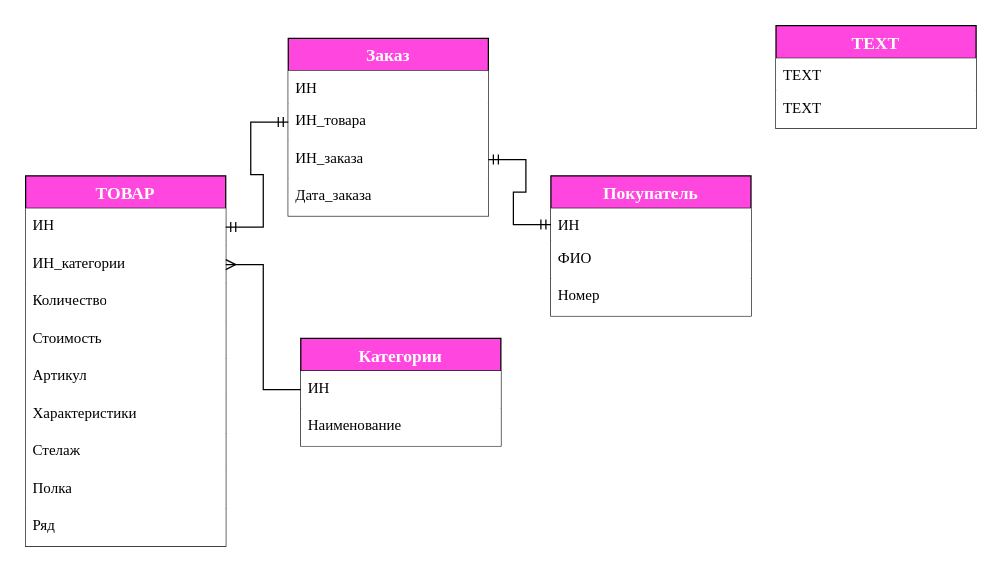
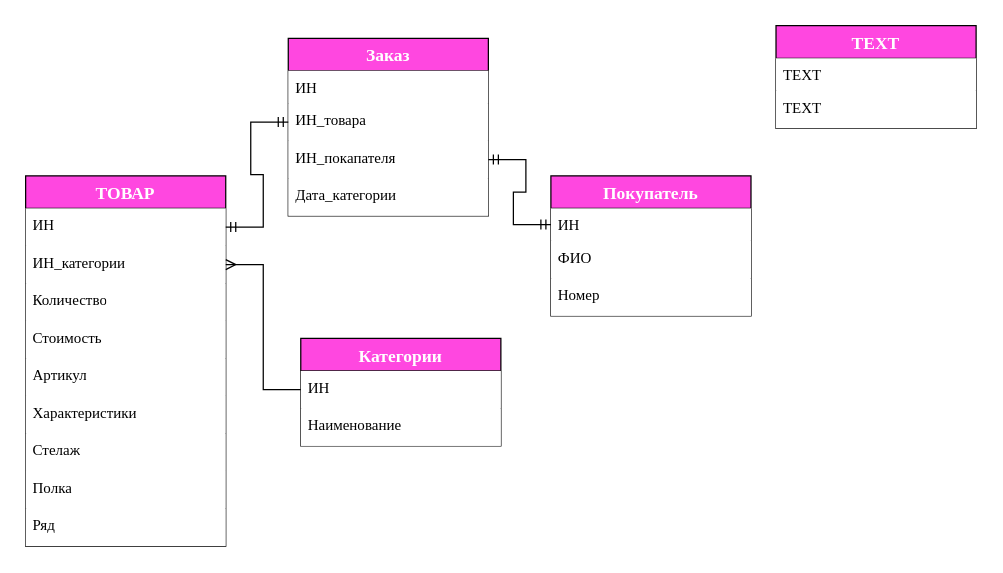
(333, 158) -> (350, 158)
(342, 196) -> (354, 196)
